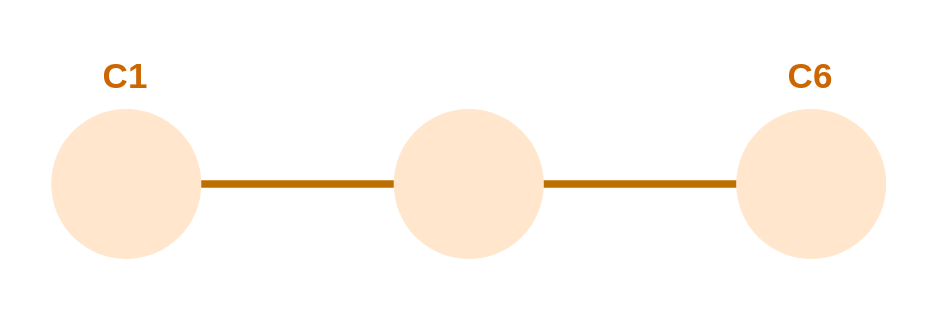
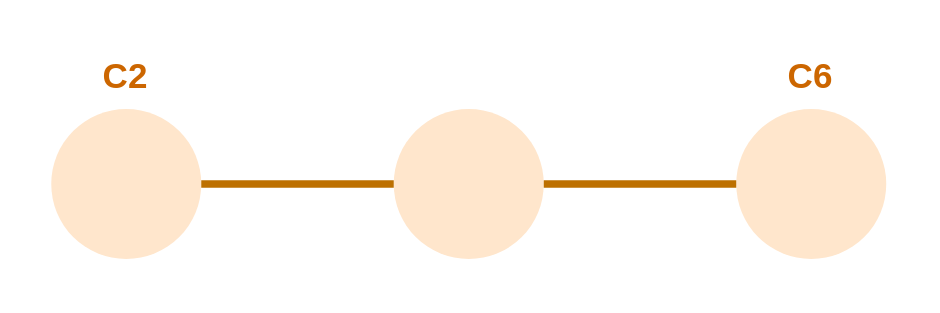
(126, 76) -> (126, 76)
